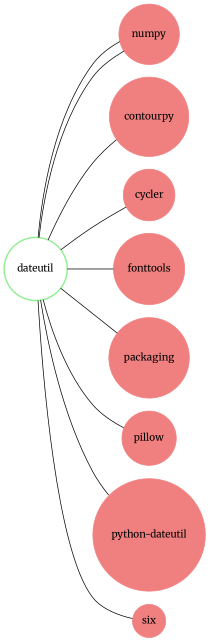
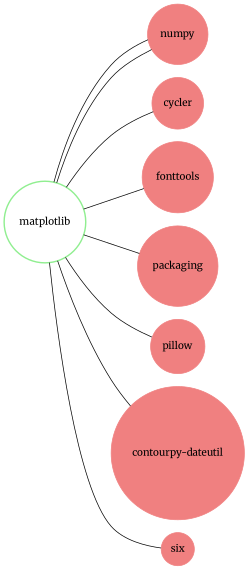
(149, 117) -> none
(36, 269) -> (45, 222)
(149, 535) -> (178, 453)
